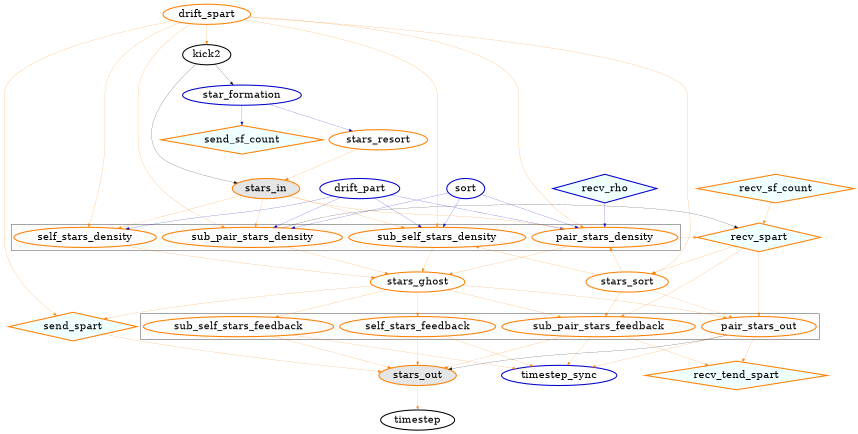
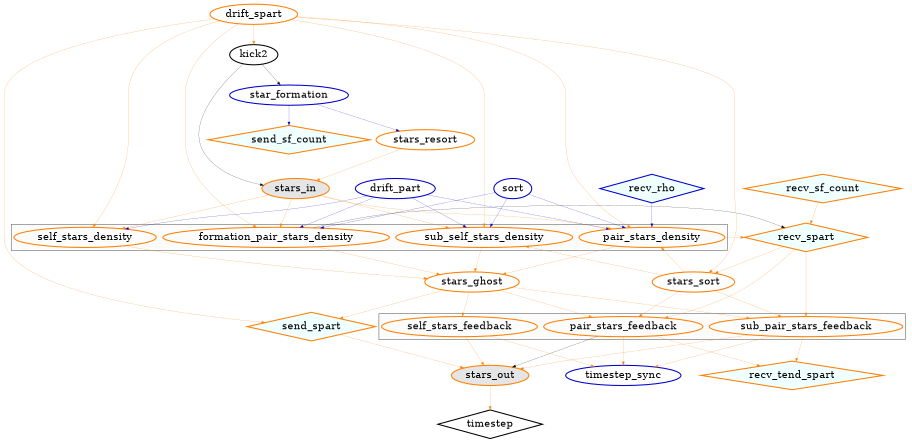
(252, 237) -> (276, 237)
(238, 327) -> none
(759, 327) -> (623, 327)
(418, 420) -> (490, 424)
